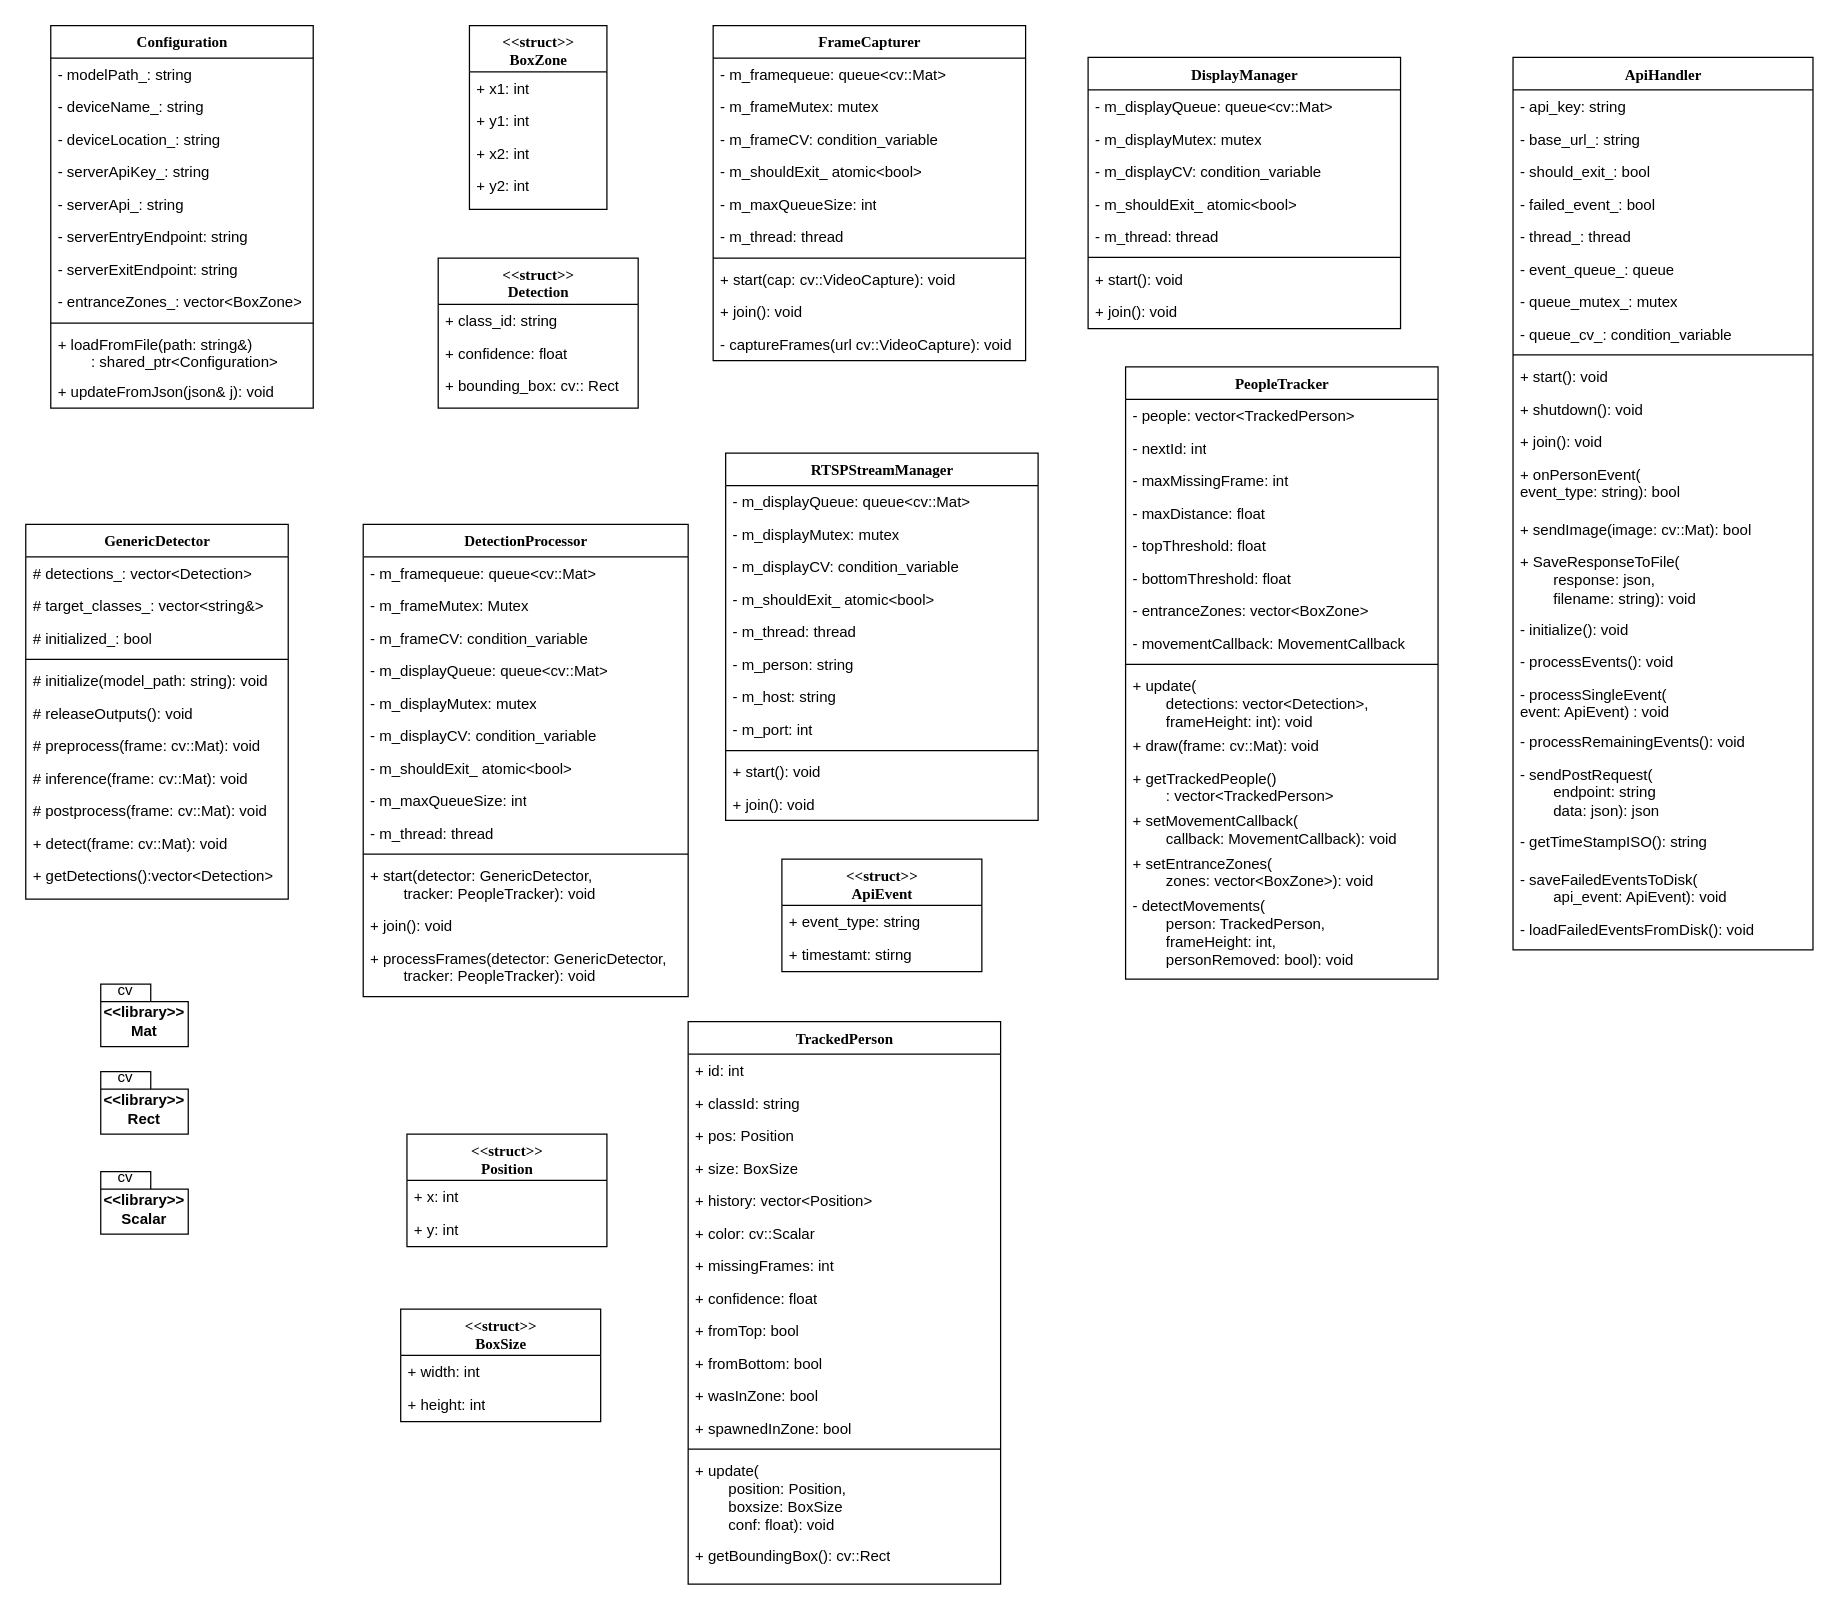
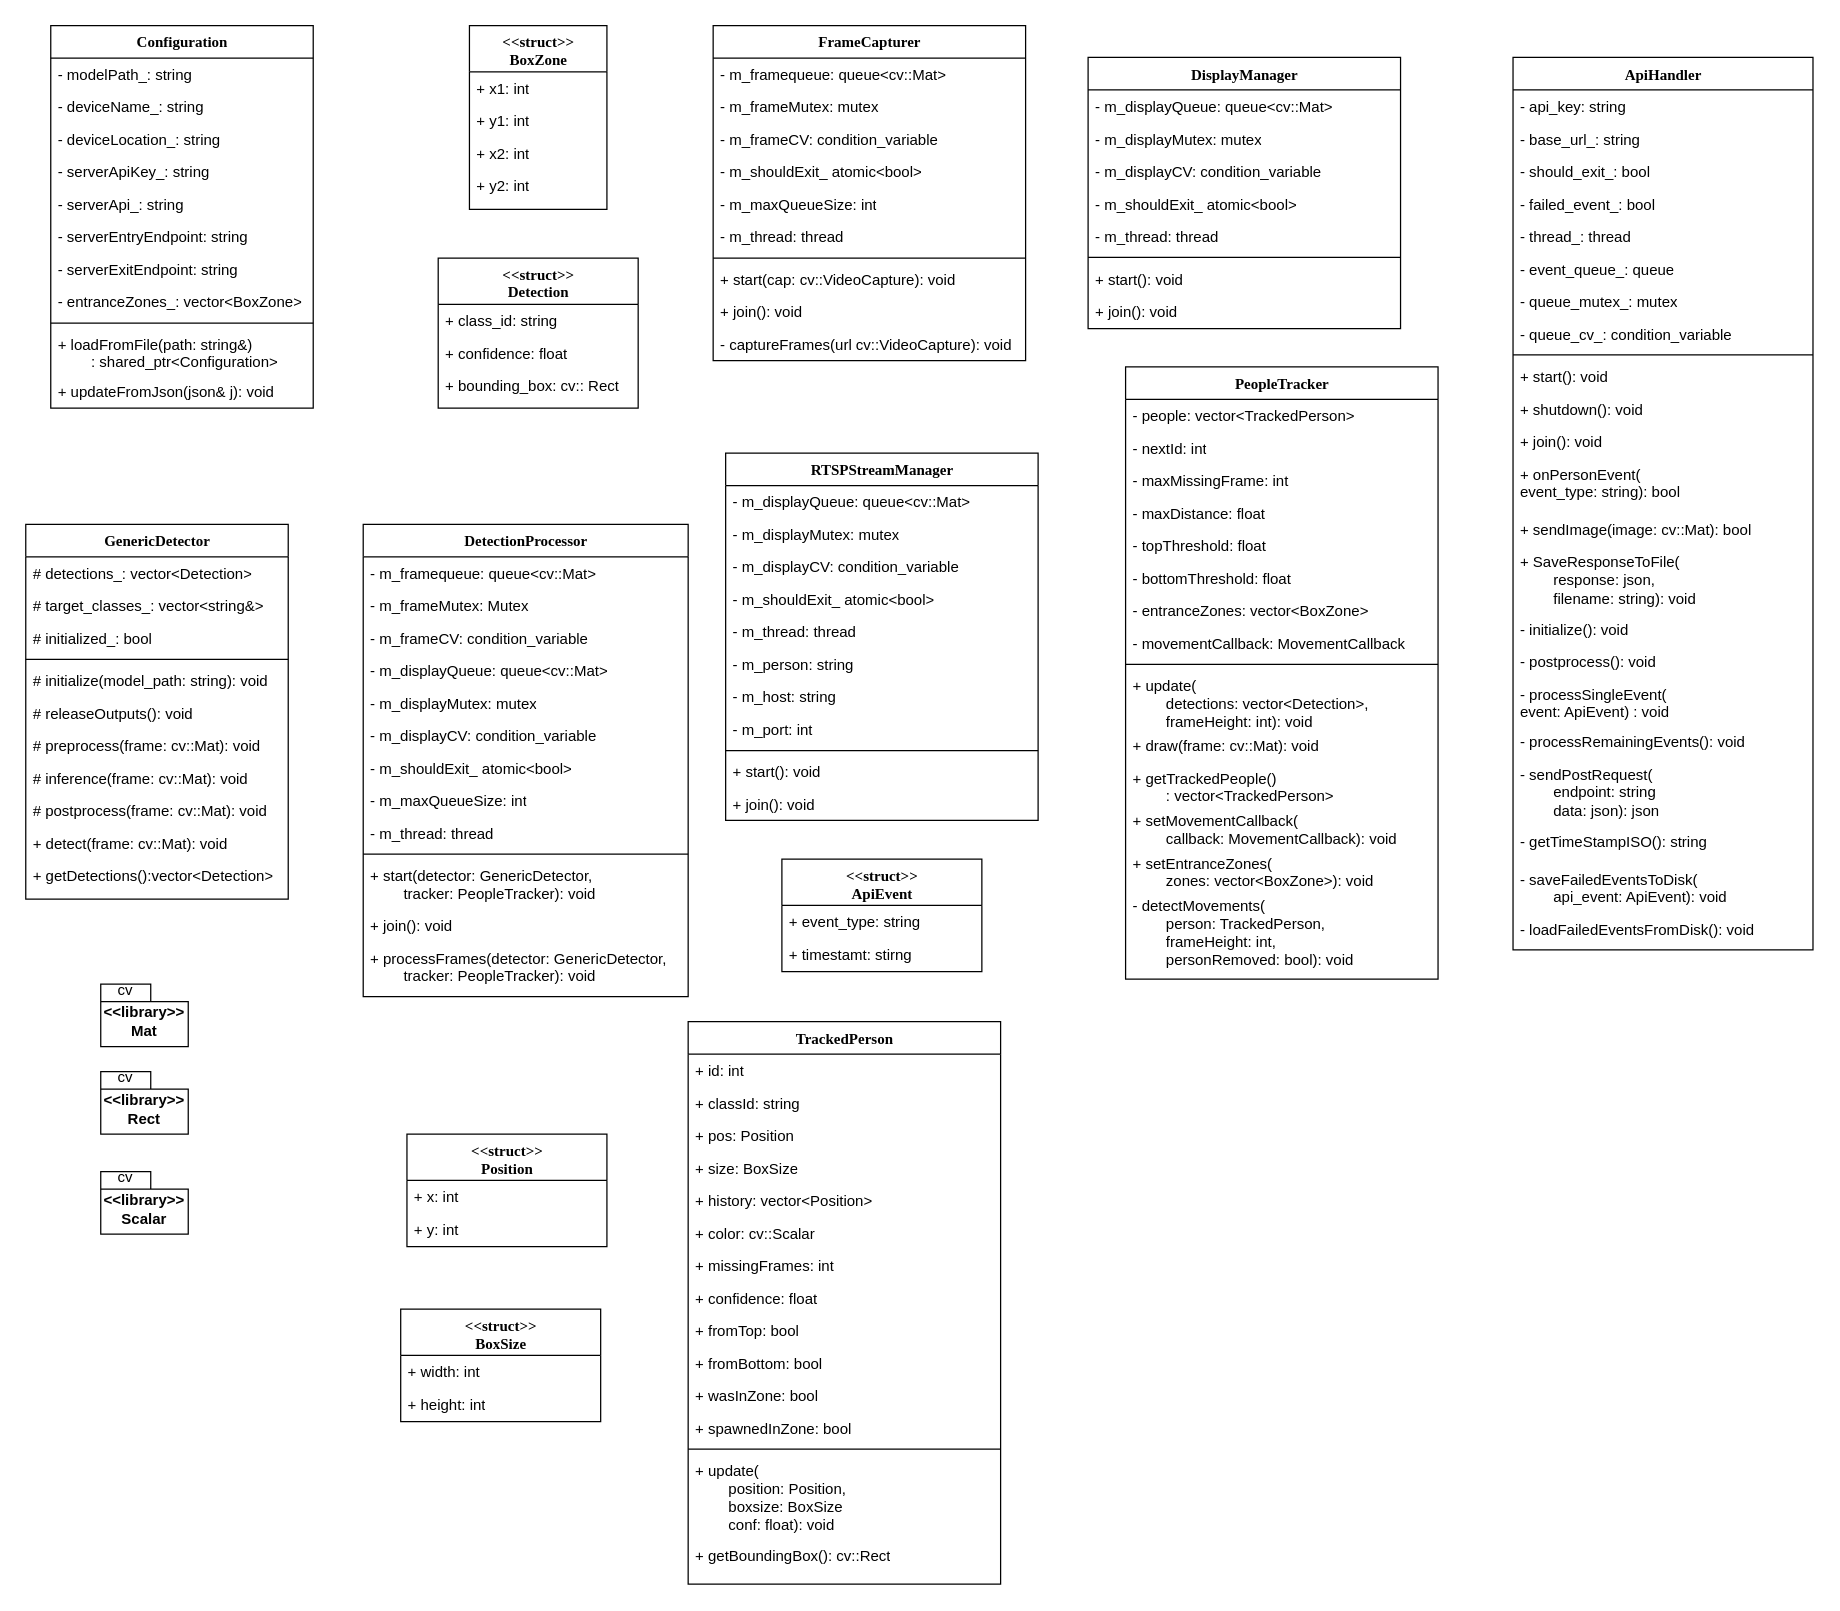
(1609, 663) -> (1601, 663)
